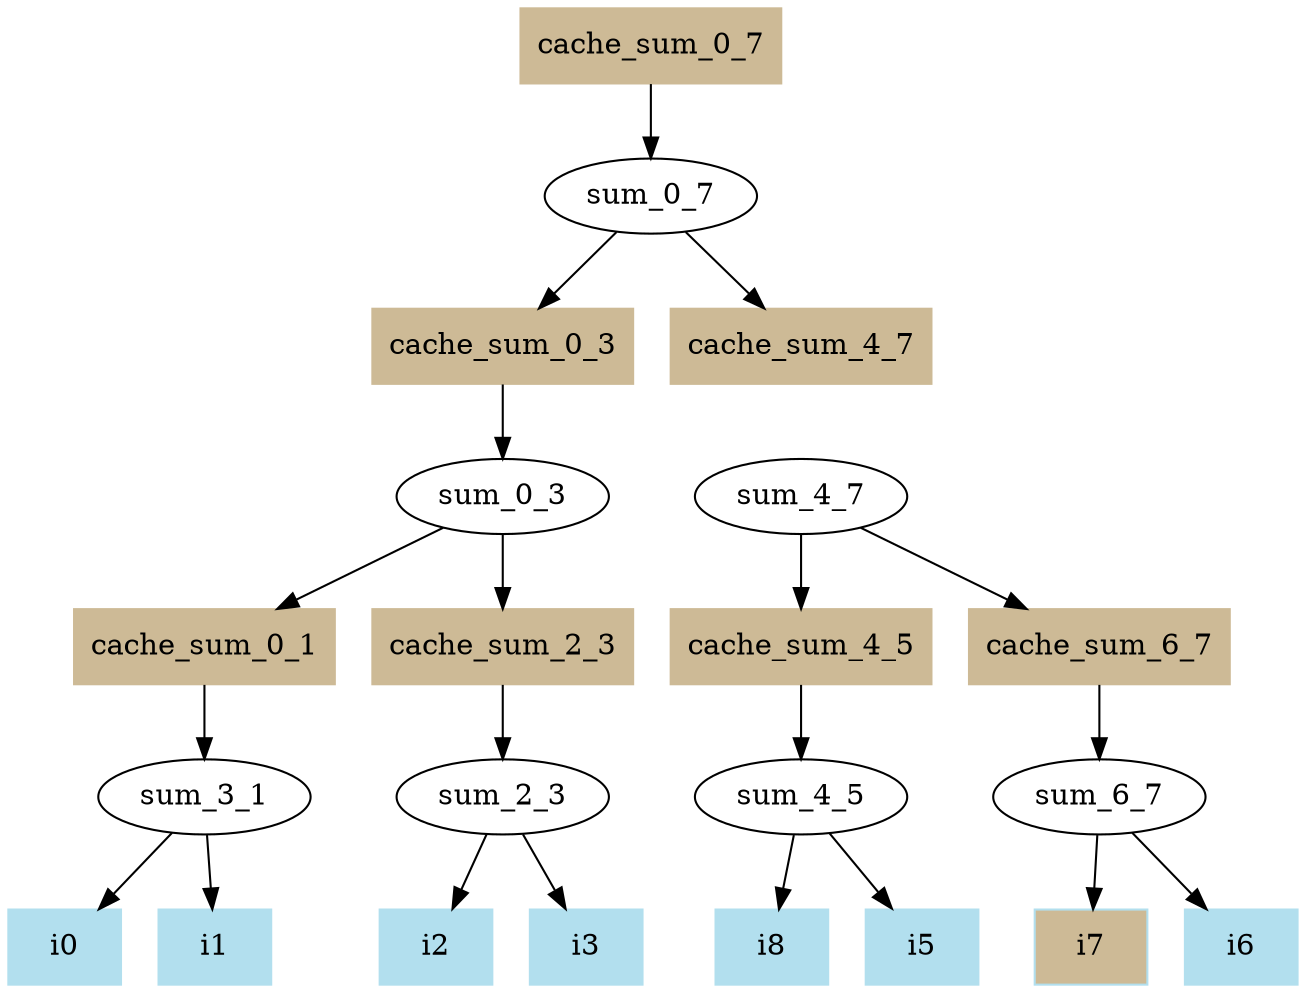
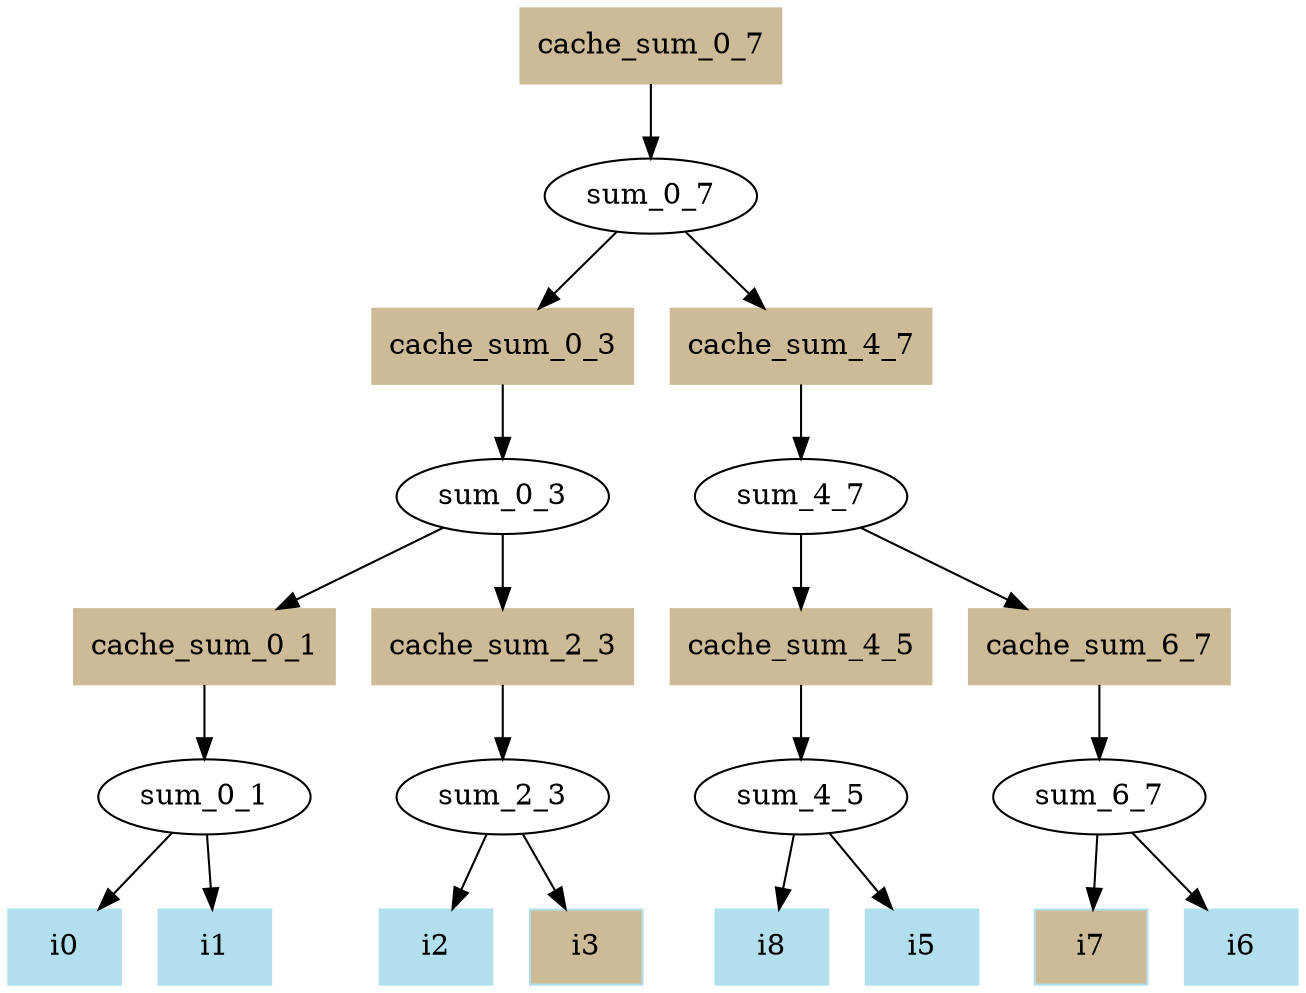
none -> (801, 411)
(204, 797) -> (204, 797)
(586, 947) -> (586, 947)
